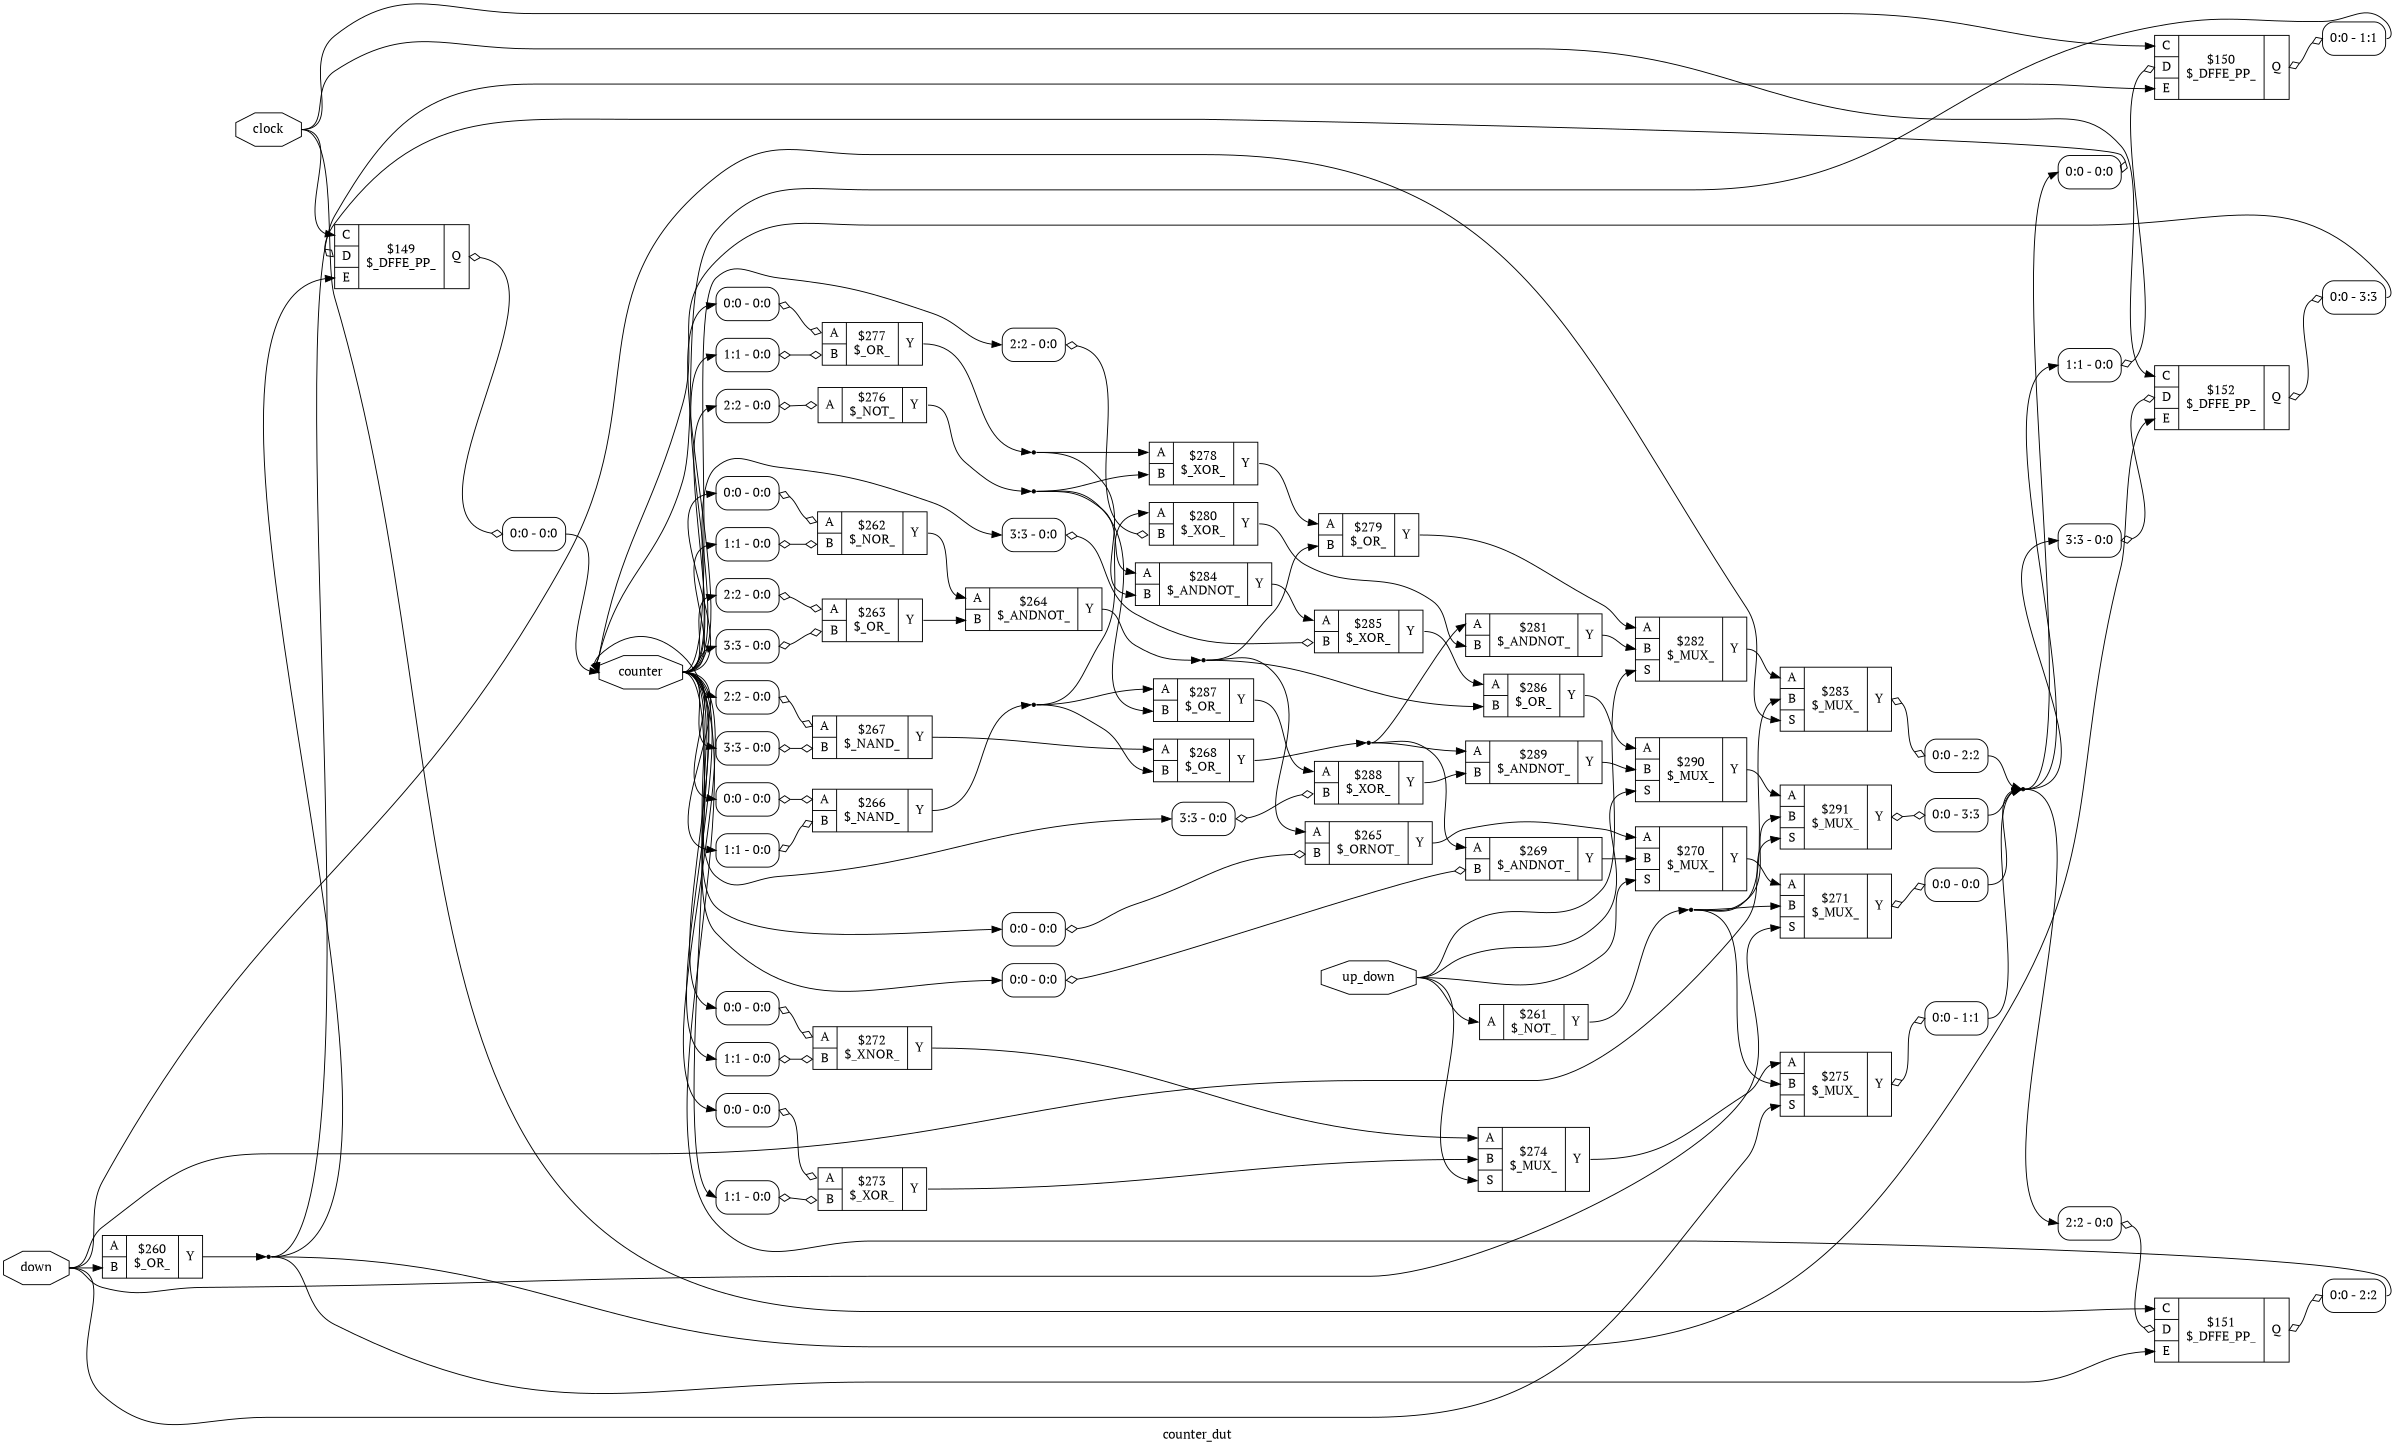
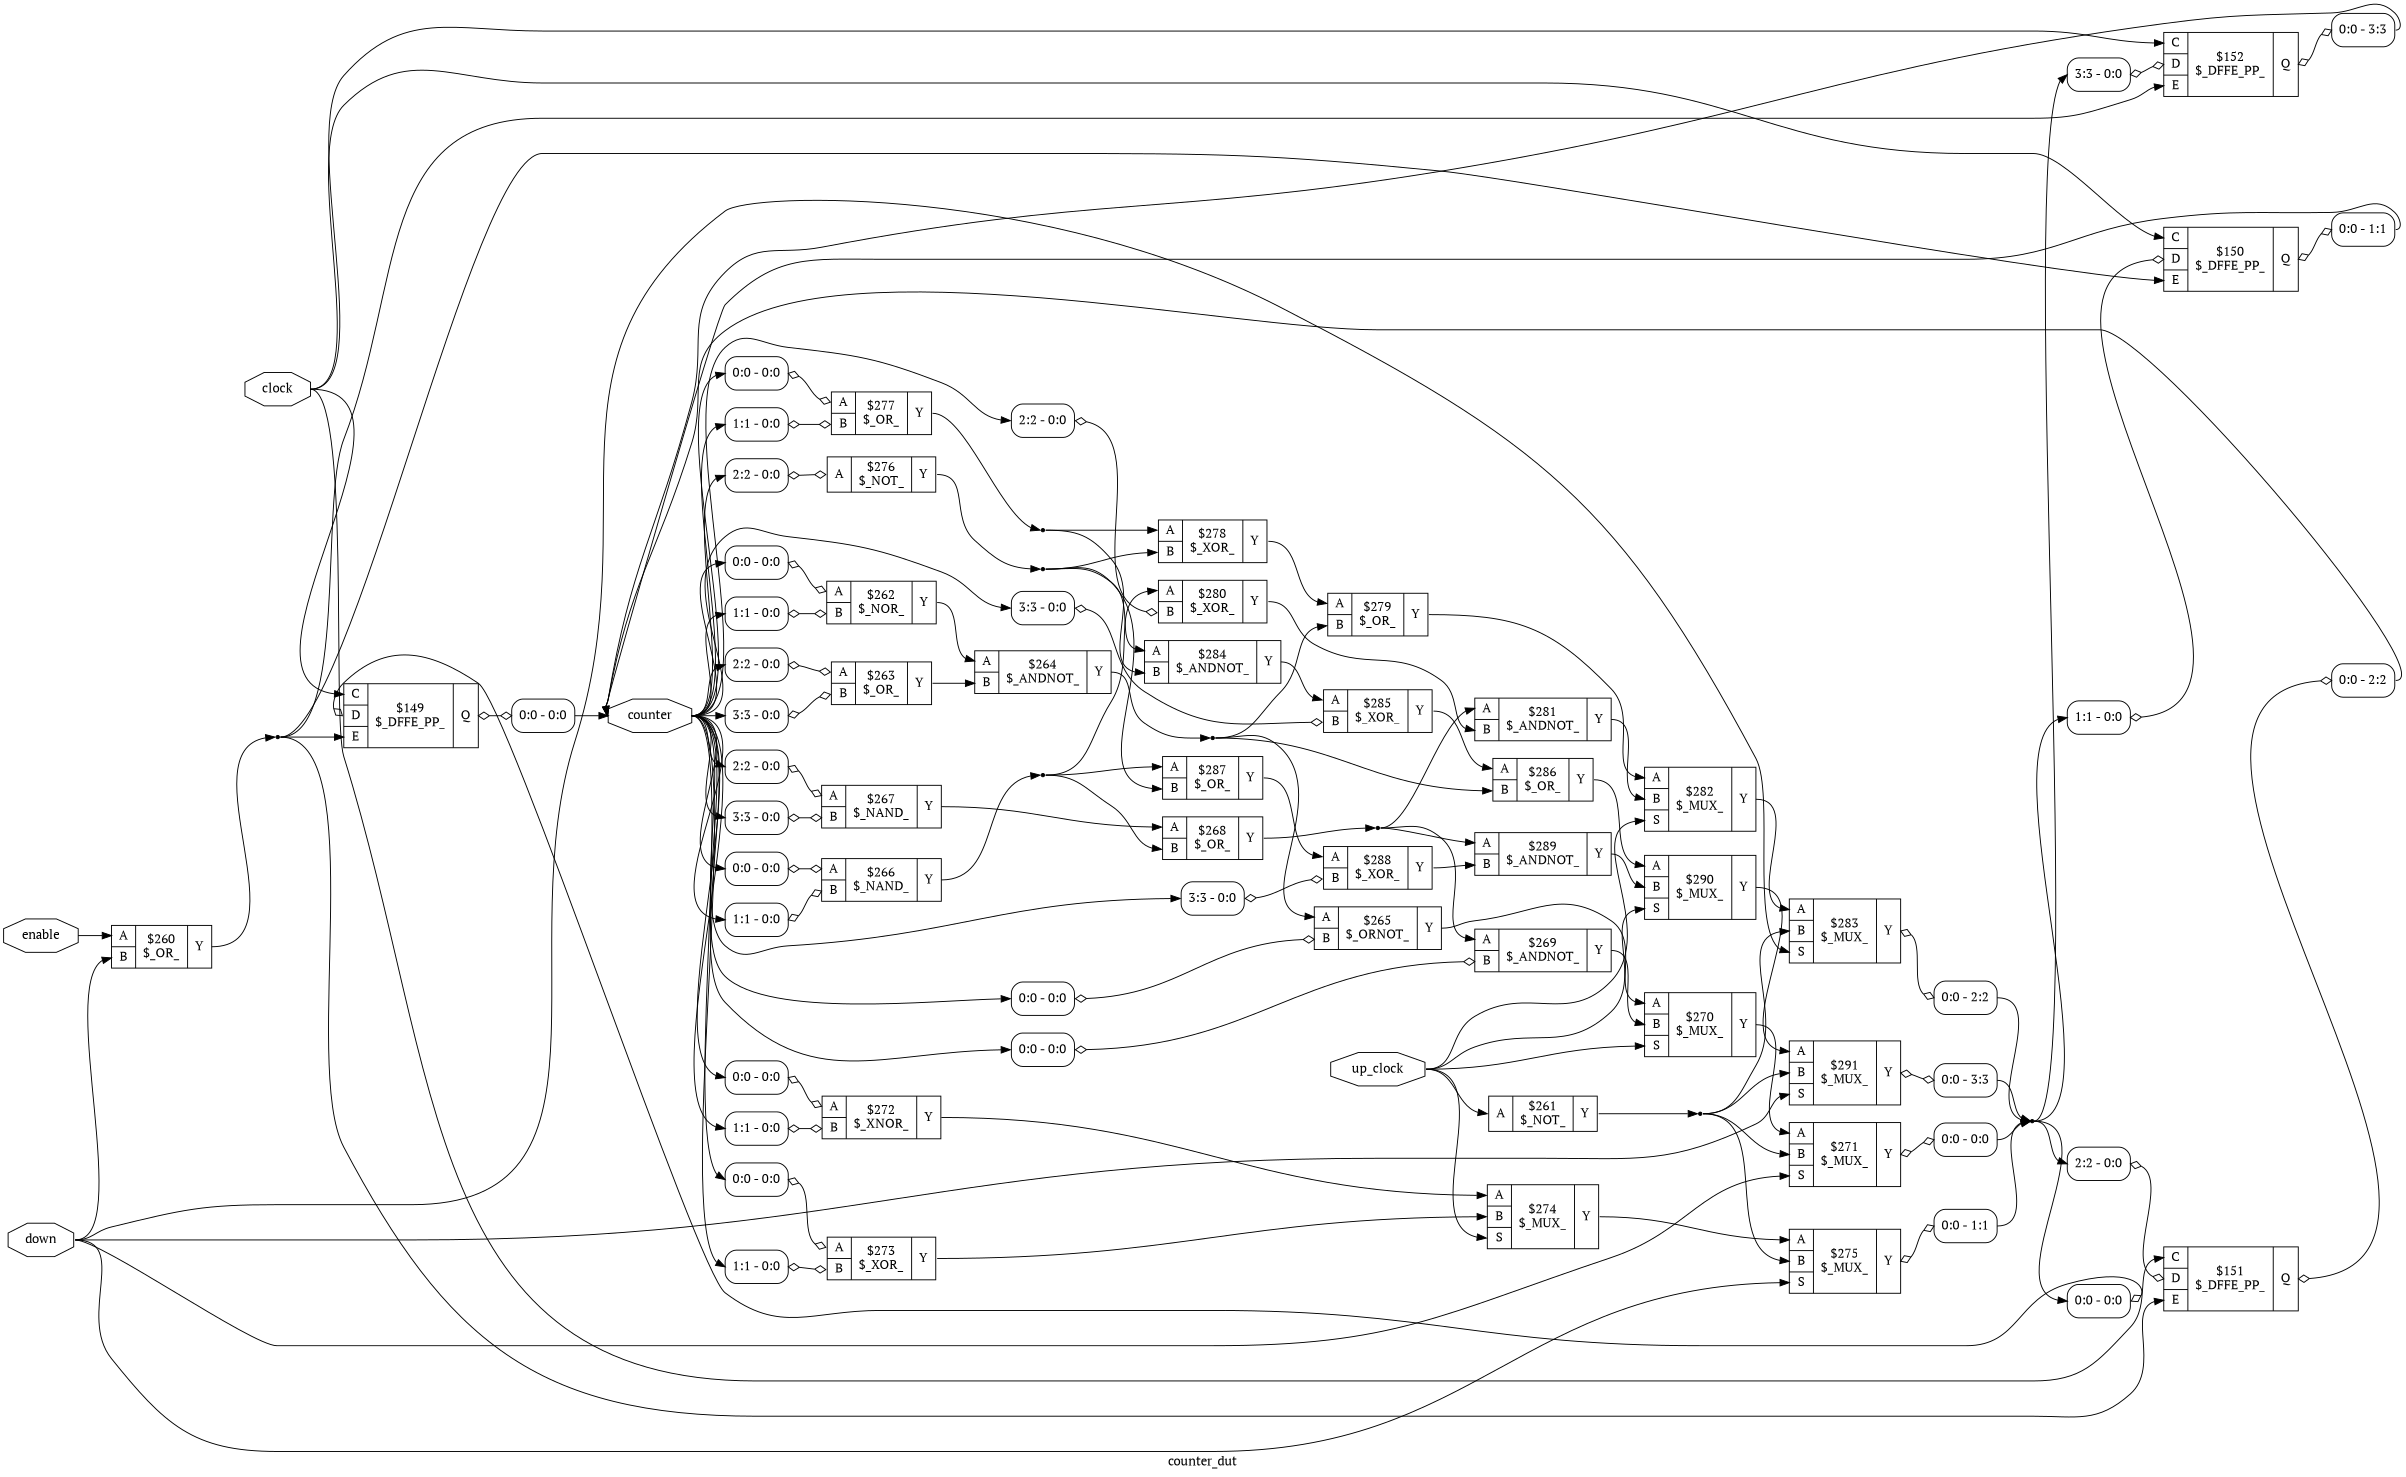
none -> (41, 936)
(1369, 978) -> (1378, 1069)
